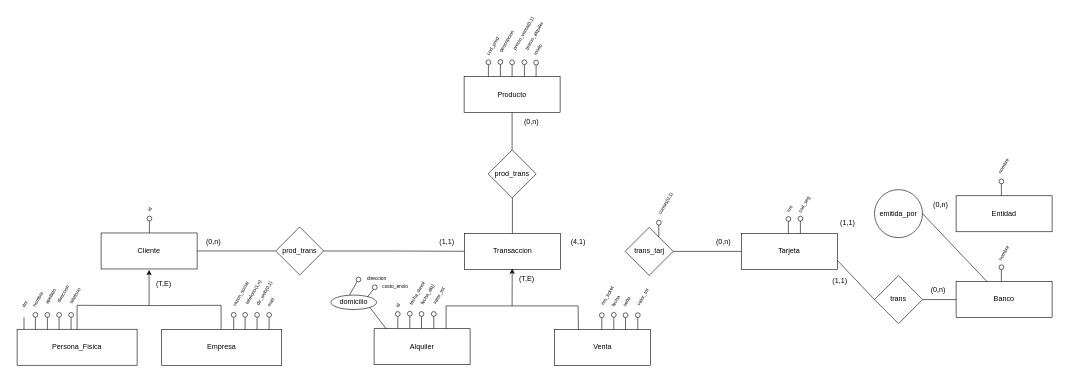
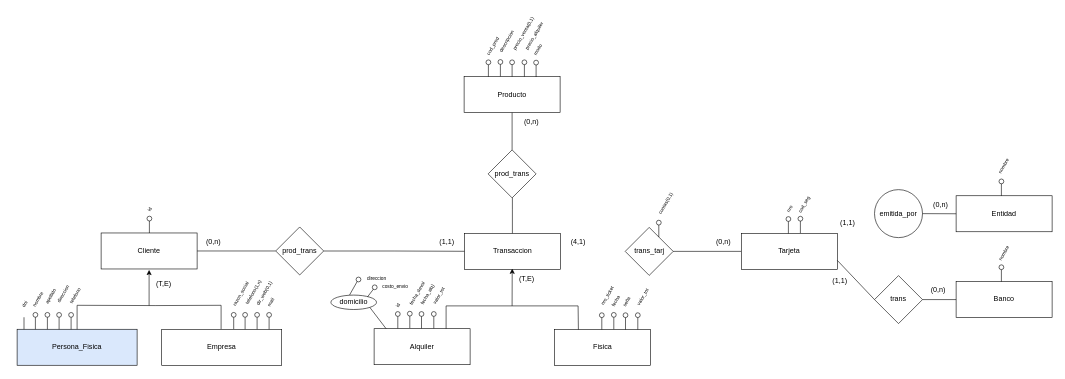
(954, 247) -> (939, 213)
(77, 347) -> (77, 347)
(603, 347) -> (603, 347)
